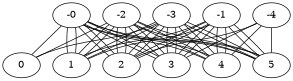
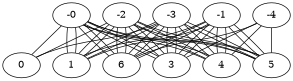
(122, 65) -> (122, 65)
